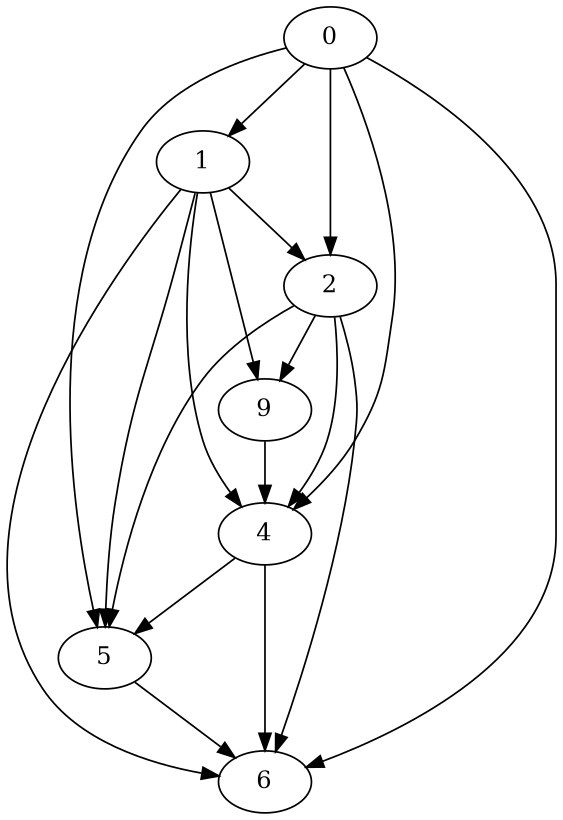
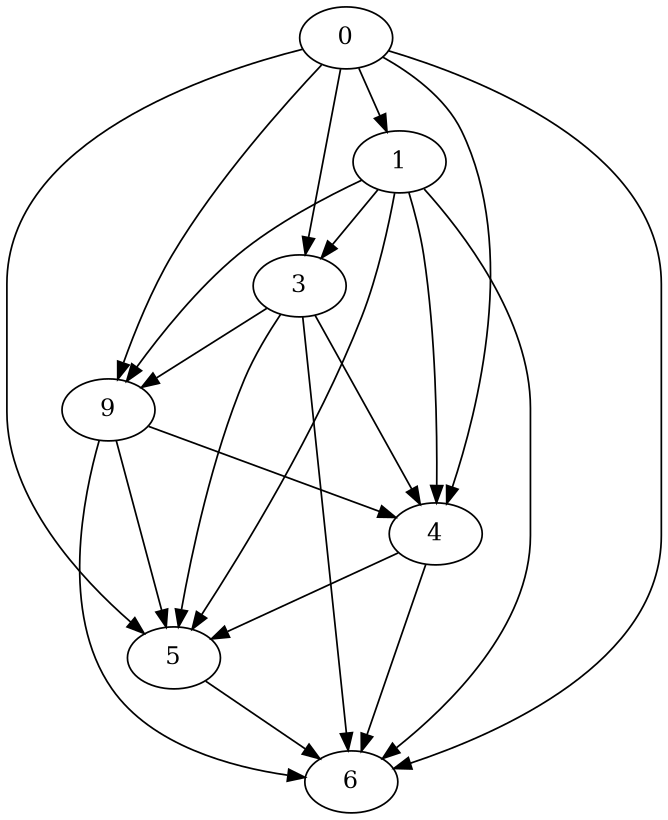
none -> (206, 203)
(330, 286) -> (300, 286)
none -> (139, 525)
none -> (99, 665)
